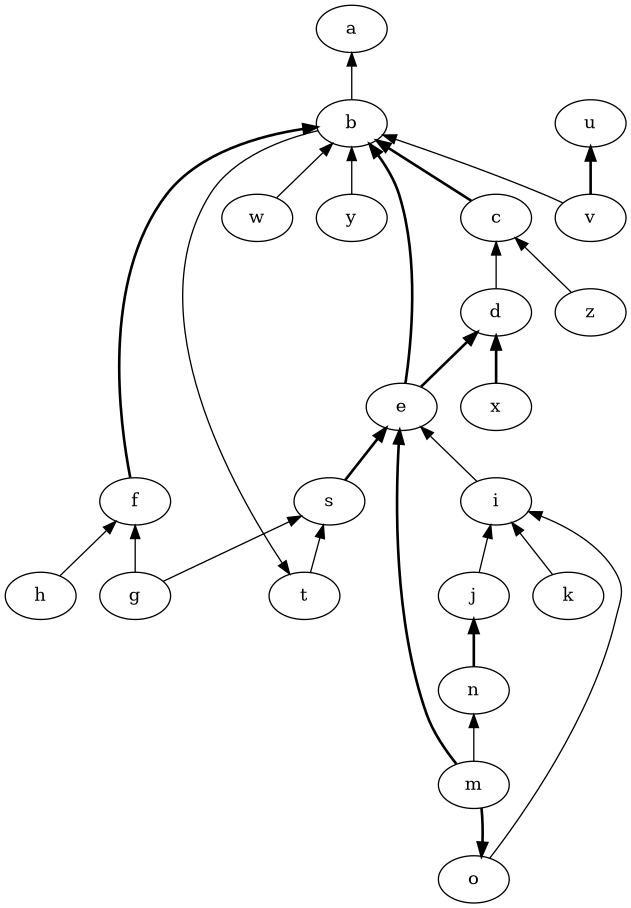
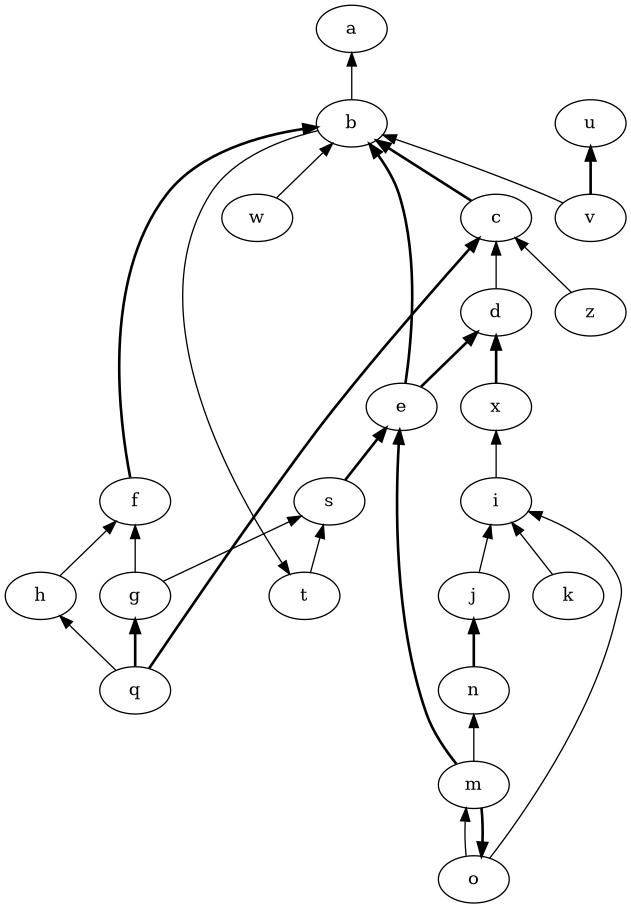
(352, 218) -> none
(454, 459) -> (496, 461)
none -> (135, 690)
none -> (465, 839)
